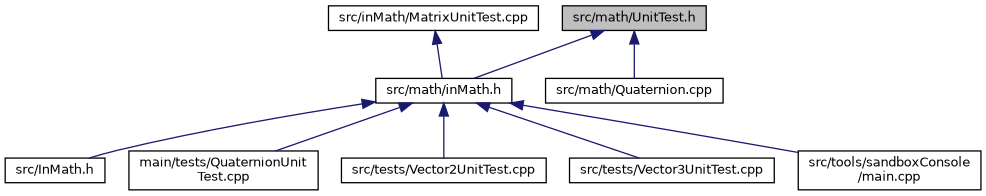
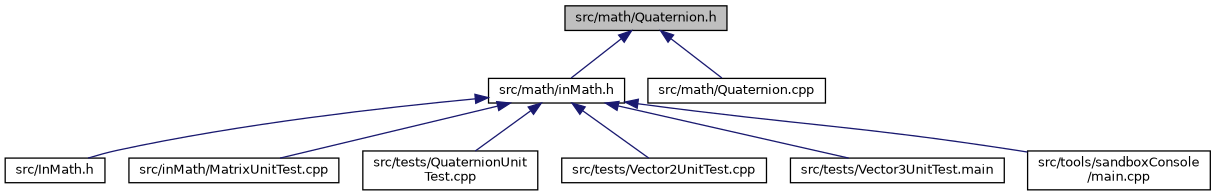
(634, 18) -> (646, 18)
(440, 61) -> (389, 132)
(224, 170) -> (450, 170)
(672, 170) -> (897, 170)
